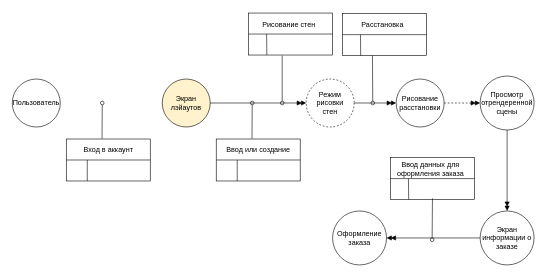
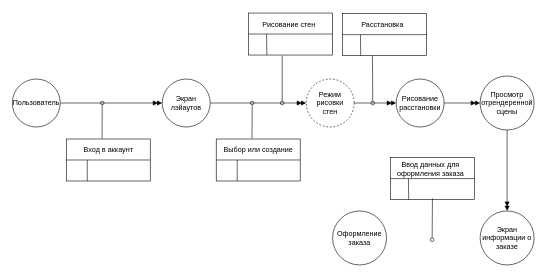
none -> (152, 103)
(186, 103) -> (186, 103)
(457, 103) -> (457, 103)
(259, 150) -> (259, 150)
(397, 238) -> none
